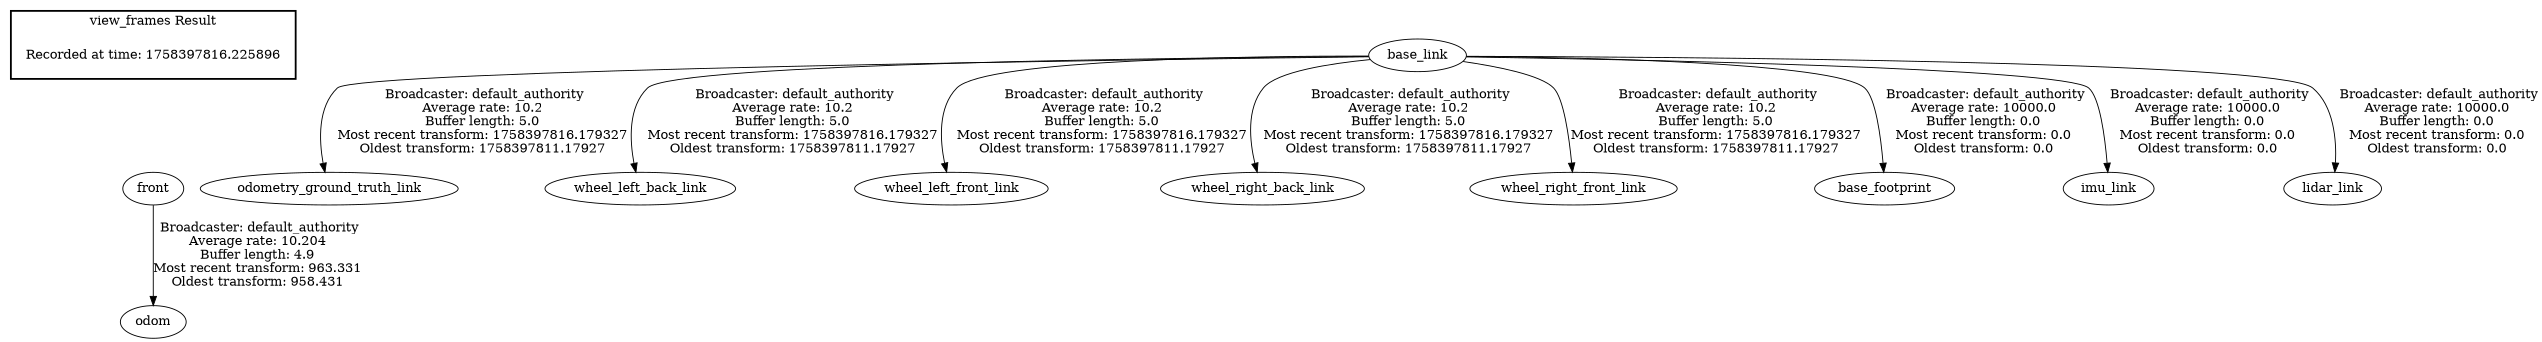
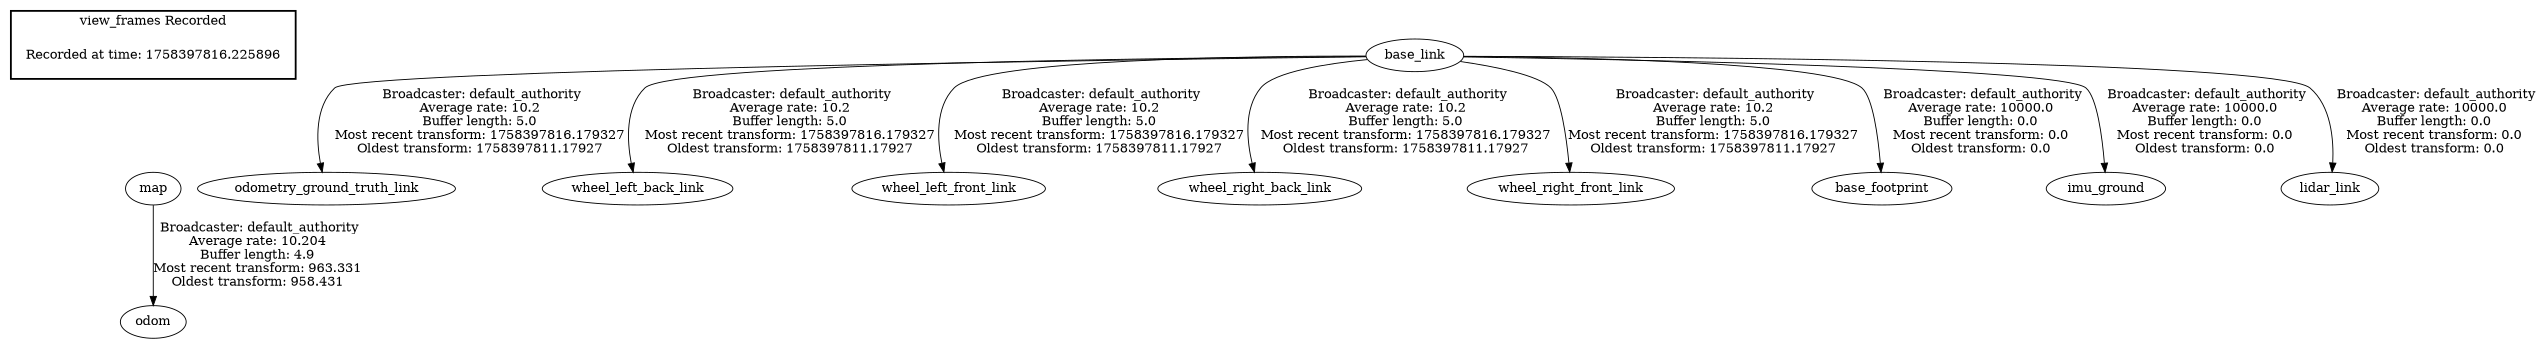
(153, 21) -> (153, 21)
(153, 189) -> (153, 189)
(2109, 189) -> (2106, 189)
